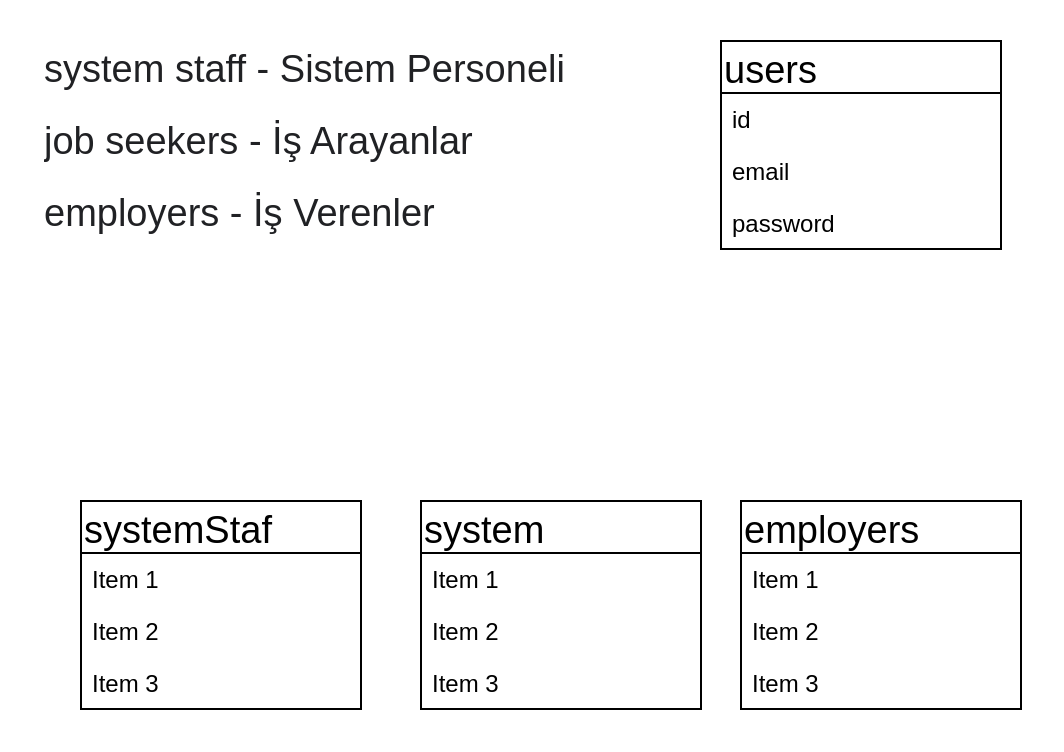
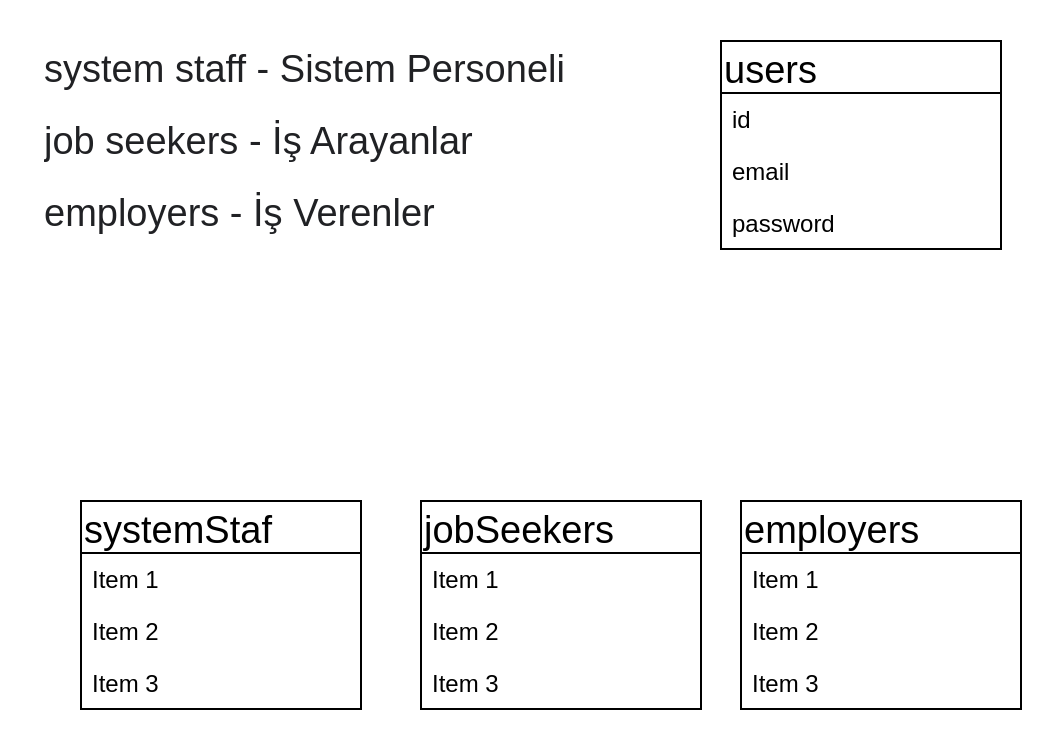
(488, 530) -> (530, 530)
